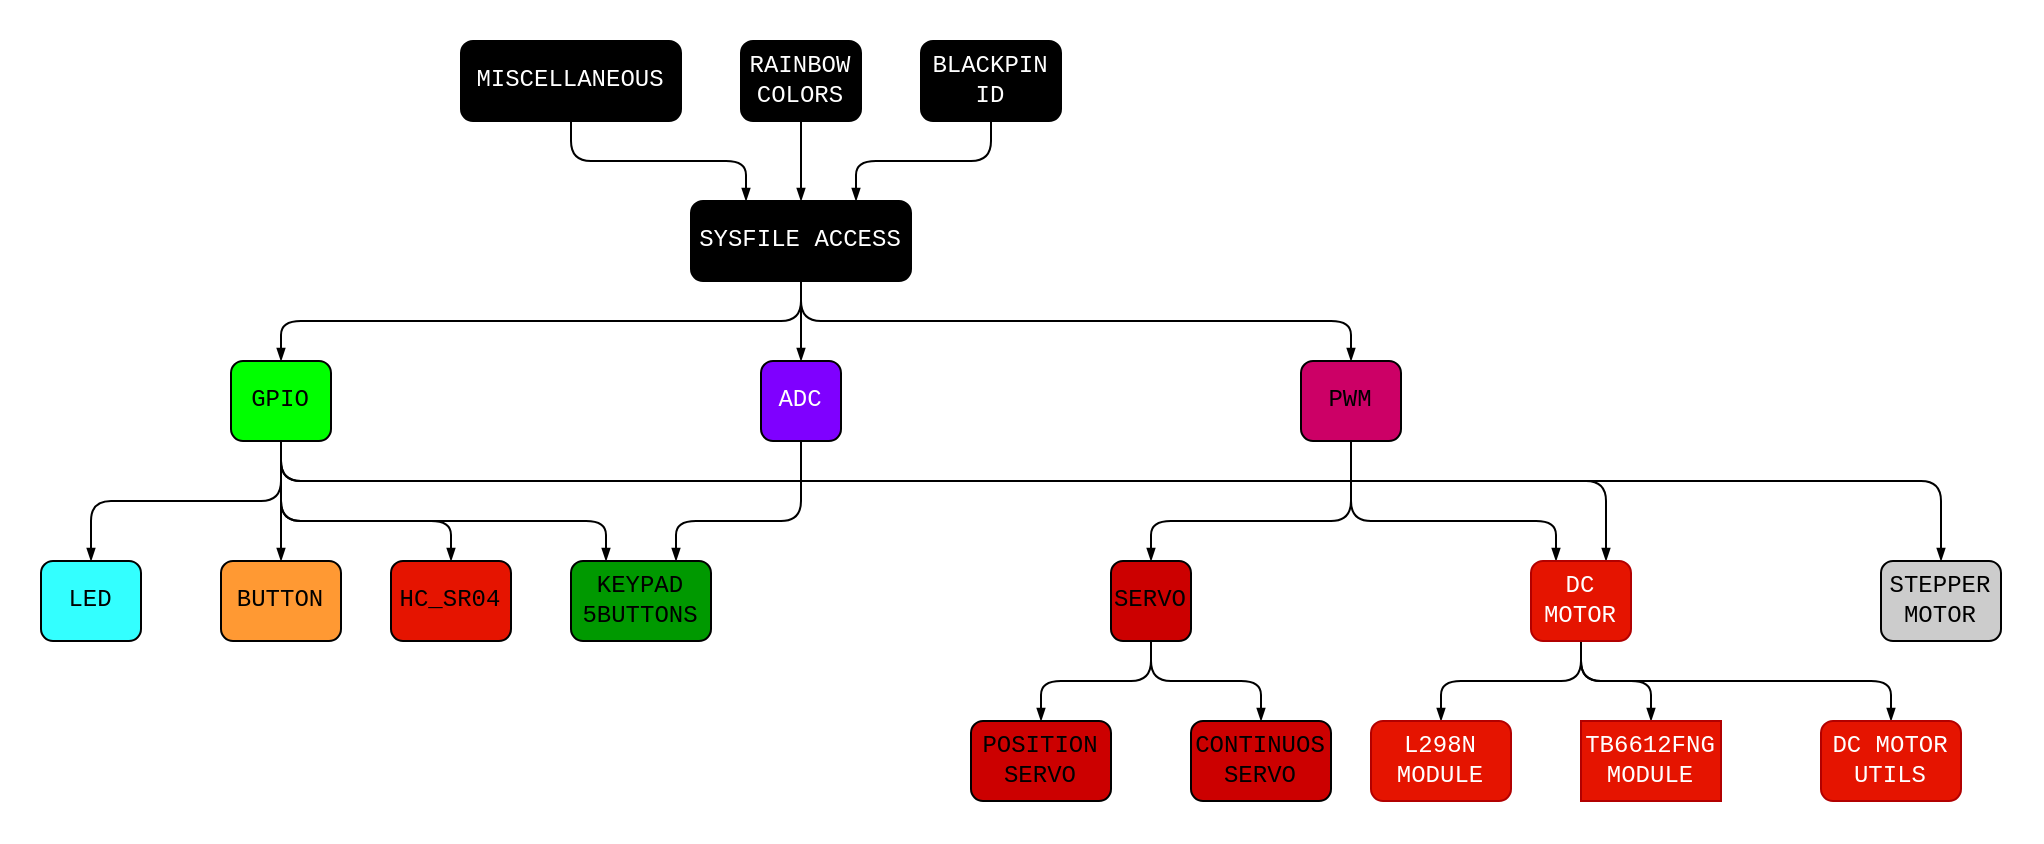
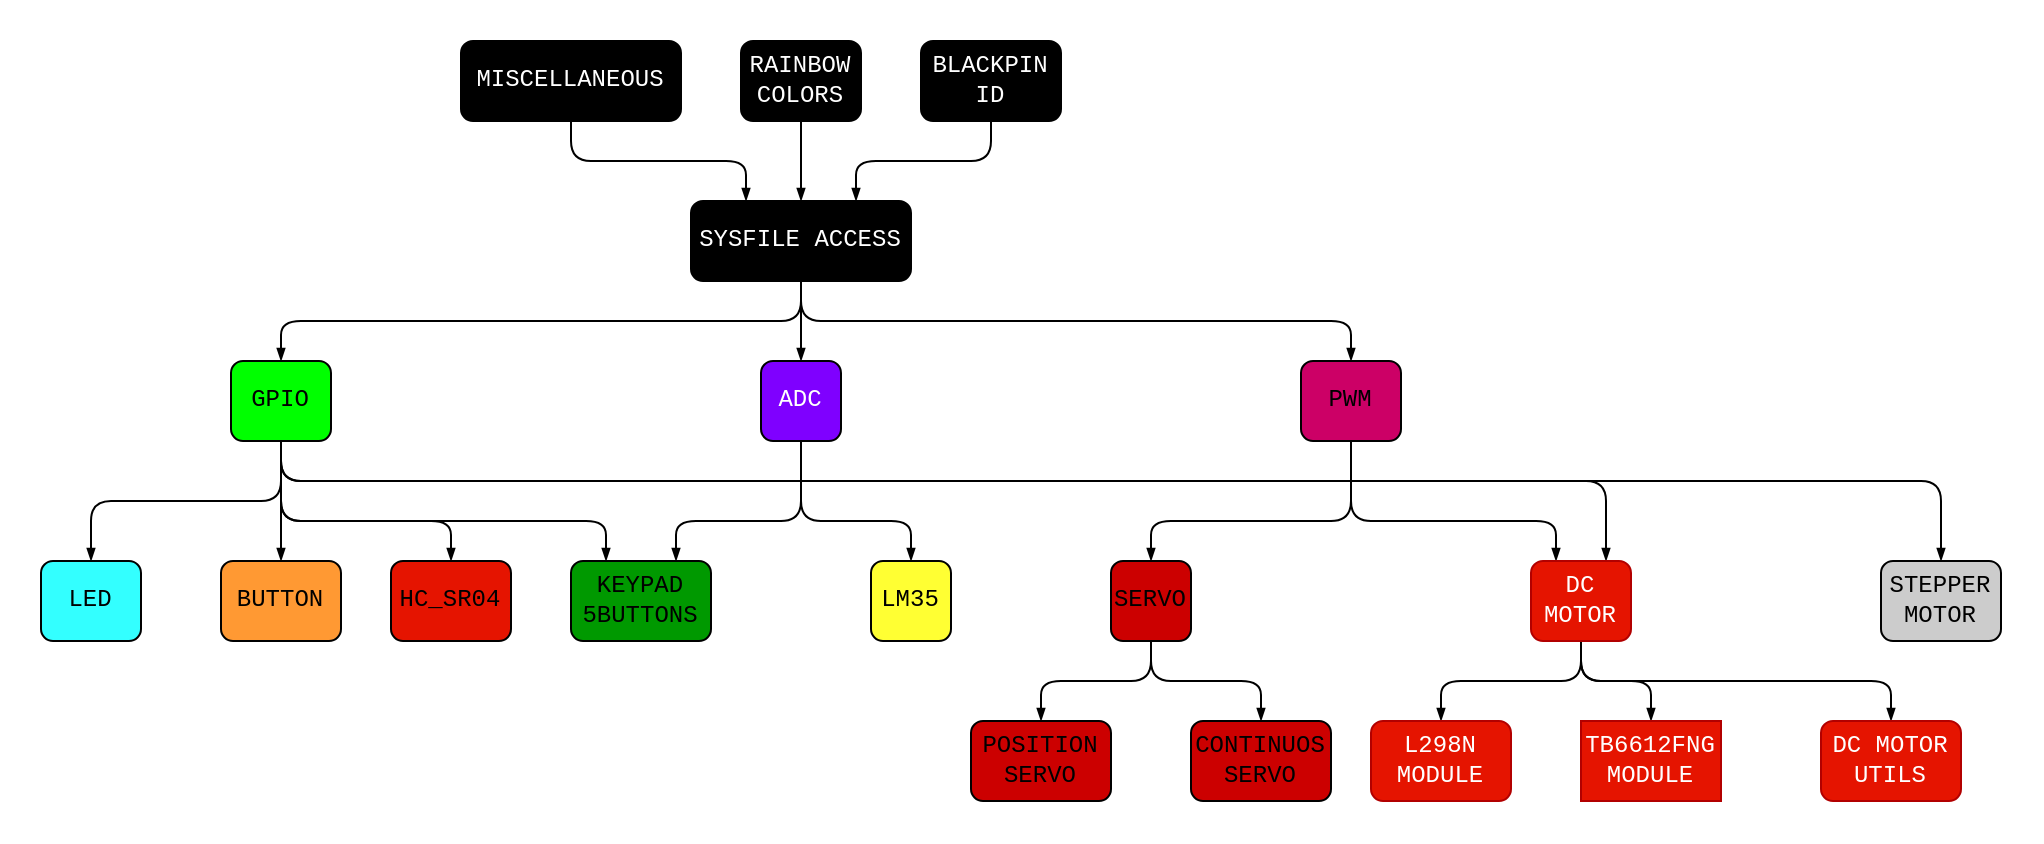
none -> (865, 521)
none -> (911, 601)
